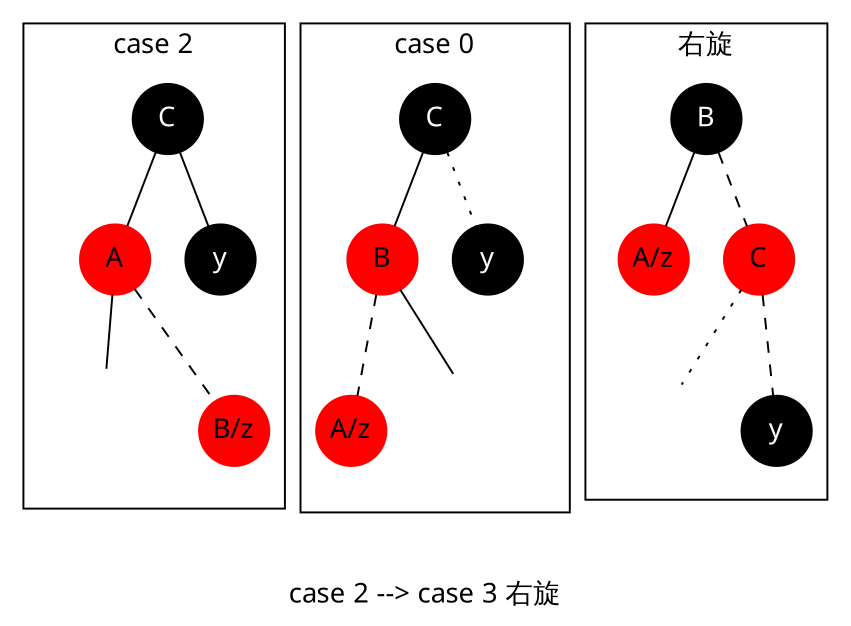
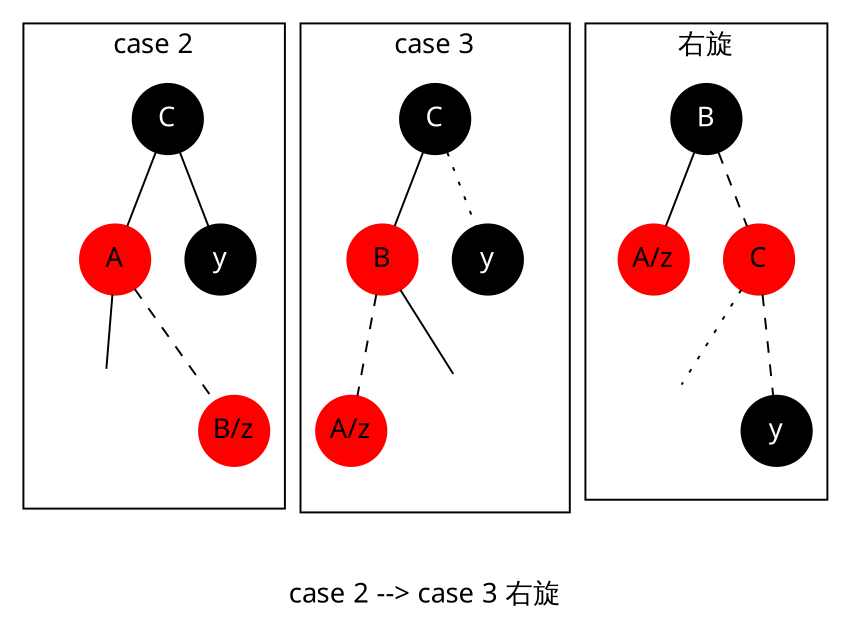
(435, 46) -> (435, 46)
